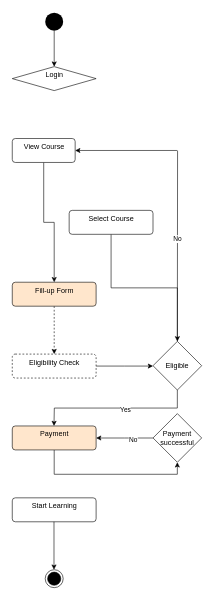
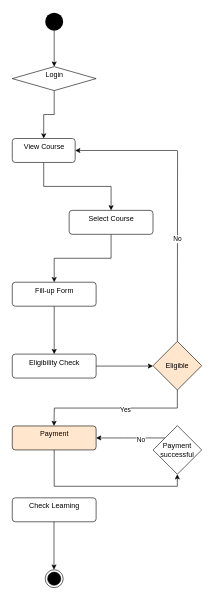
none -> (49, 114)
(47, 222) -> (77, 186)
(126, 288) -> (85, 258)
(54, 294) -> (54, 294)
(54, 328) -> (54, 328)
(54, 366) -> (54, 366)
(178, 366) -> (178, 366)
(178, 438) -> (178, 450)
(55, 507) -> (55, 507)
